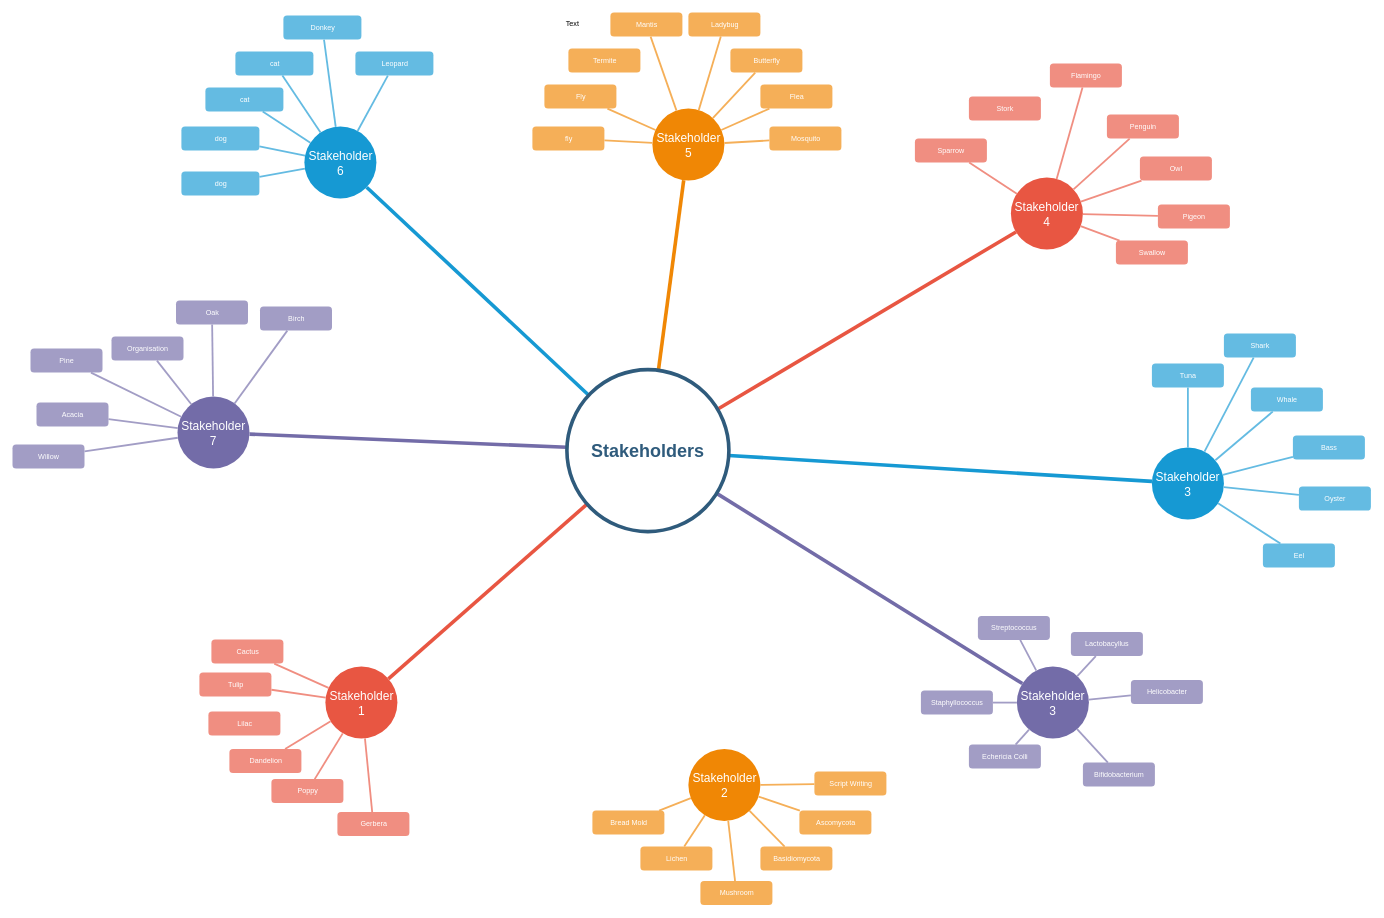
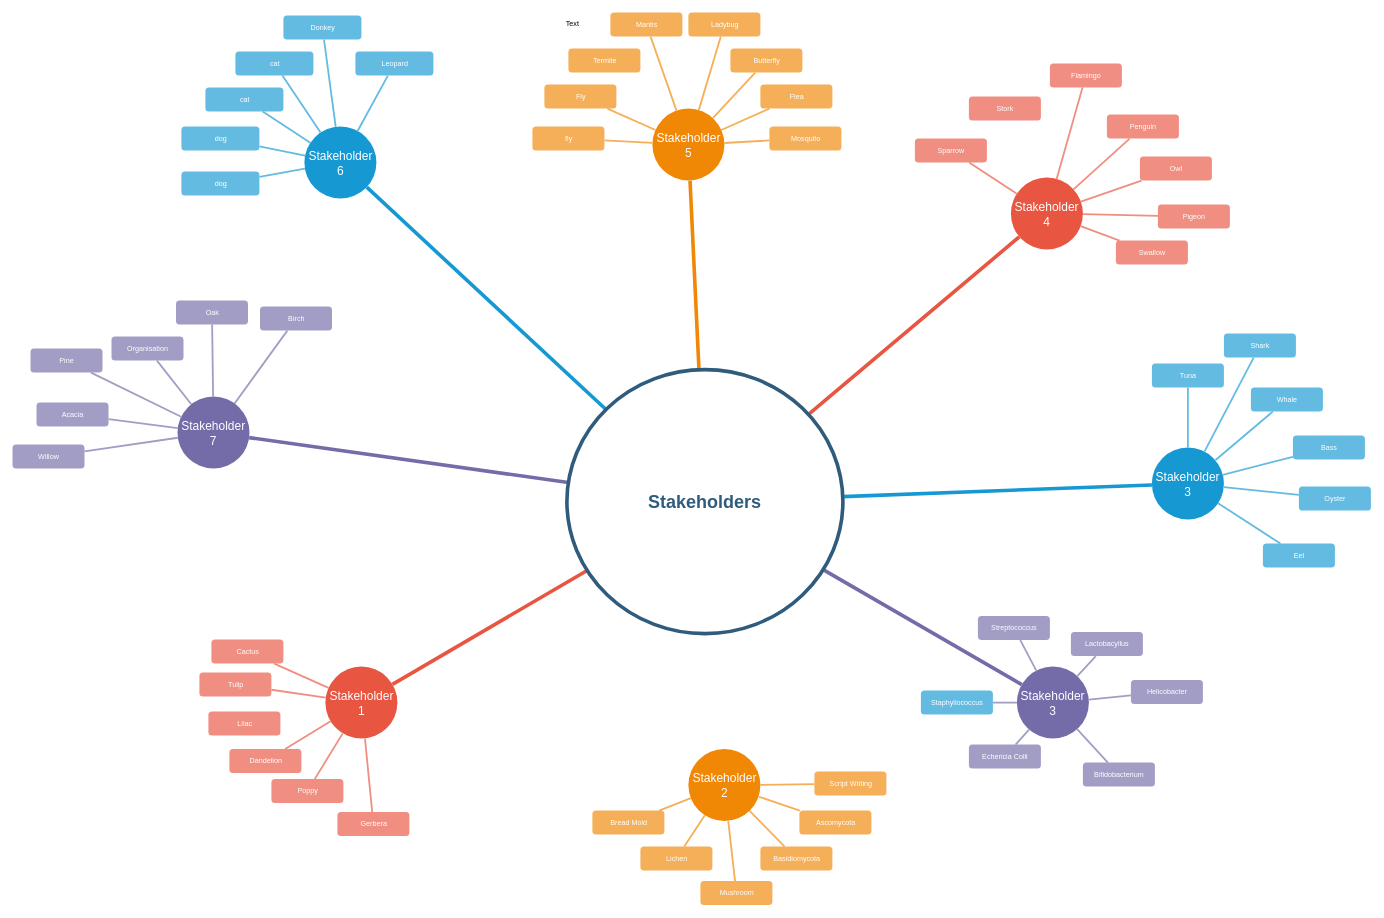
(648, 451) -> (705, 502)
(957, 703) -> (957, 703)
